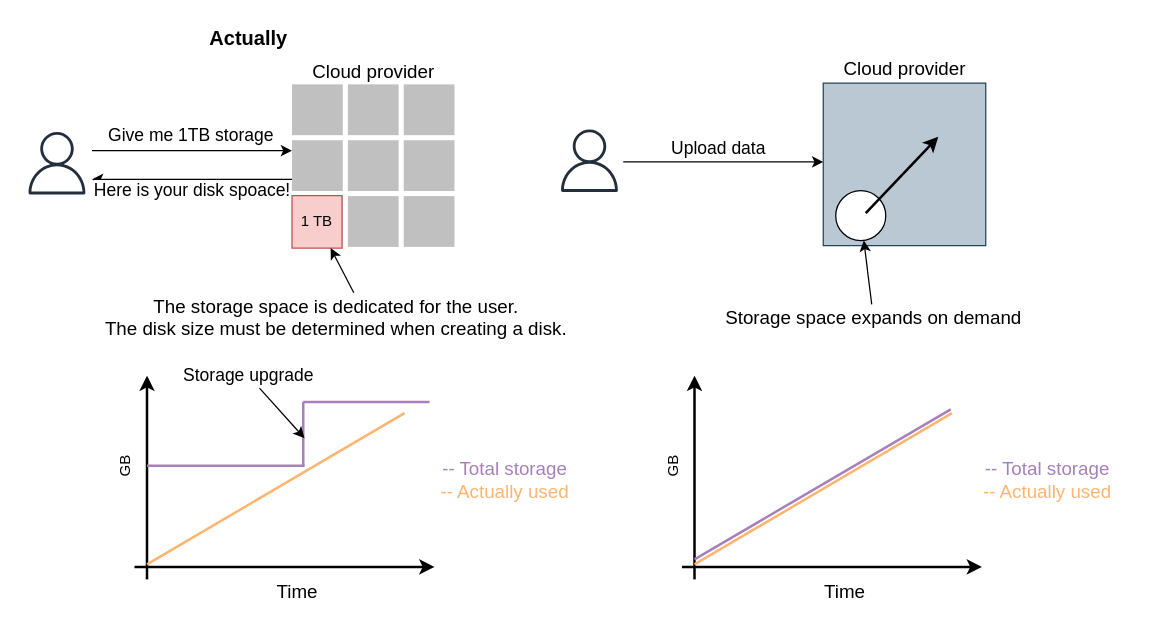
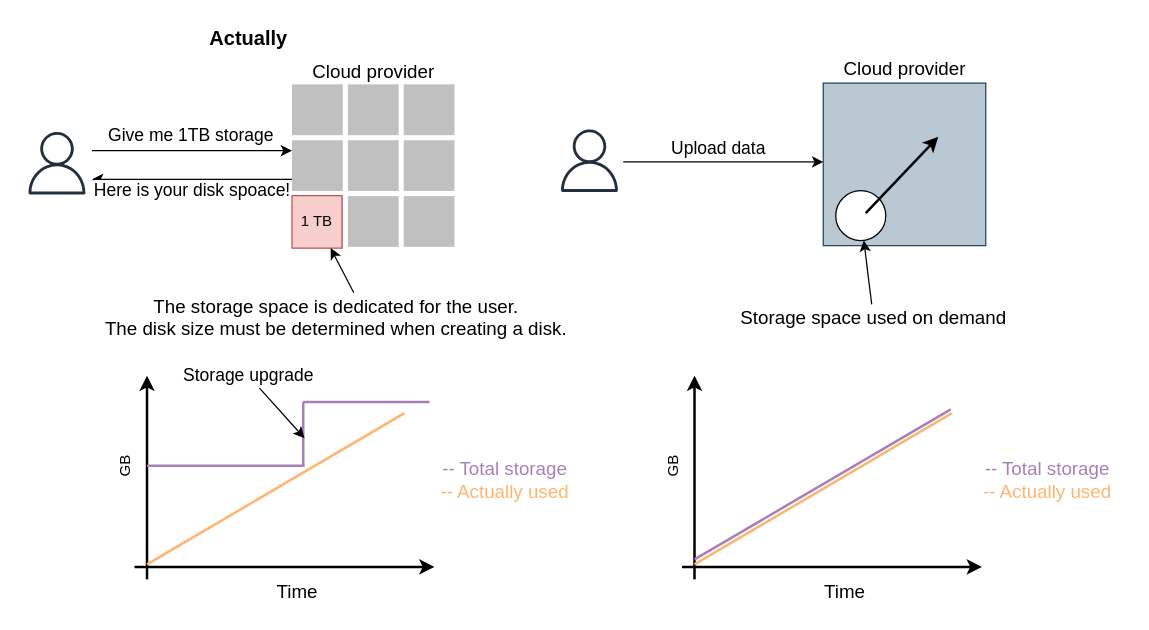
(874, 317) -> (874, 317)
